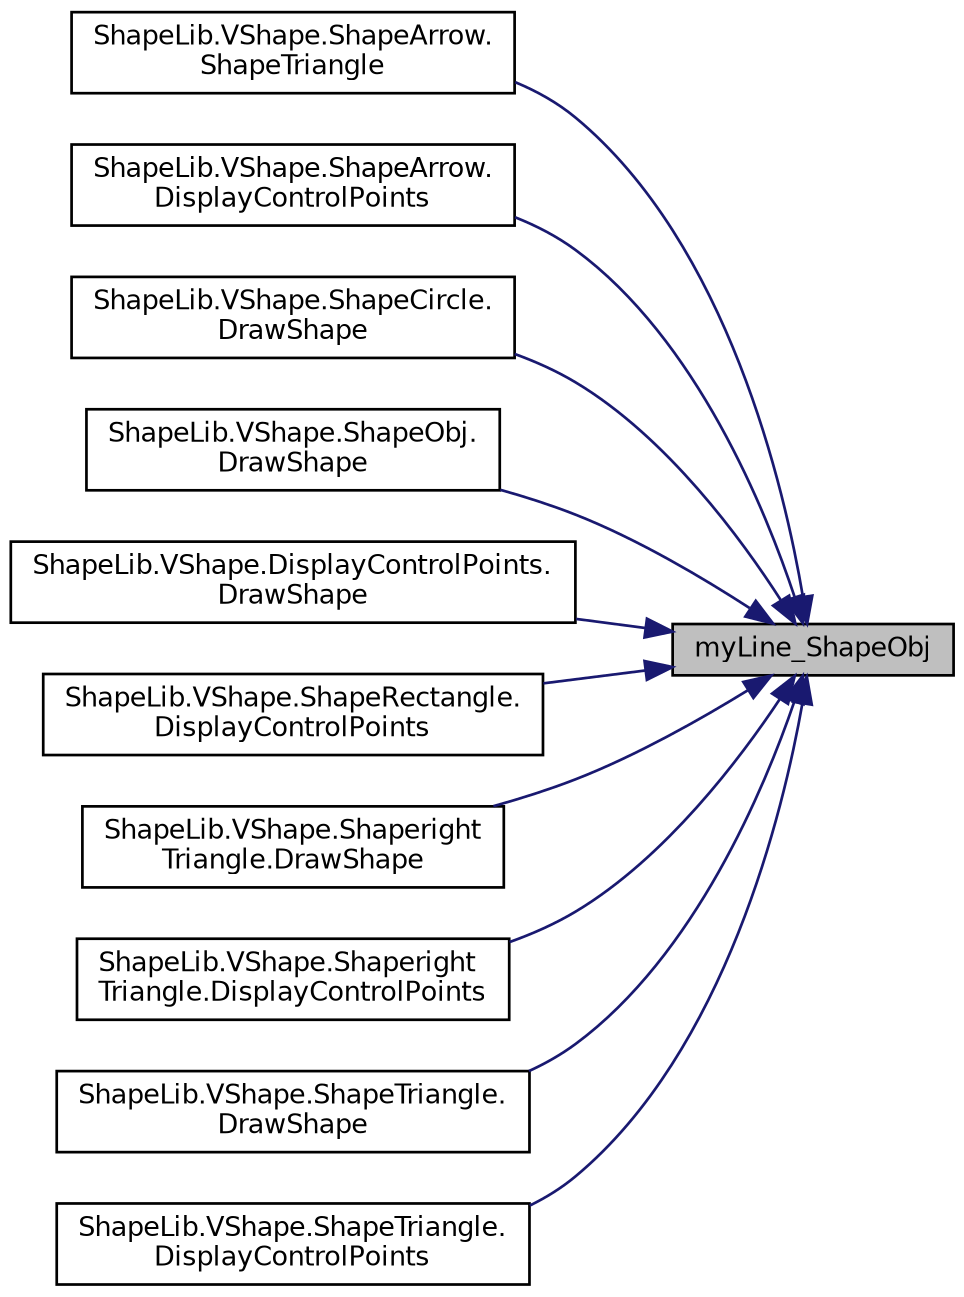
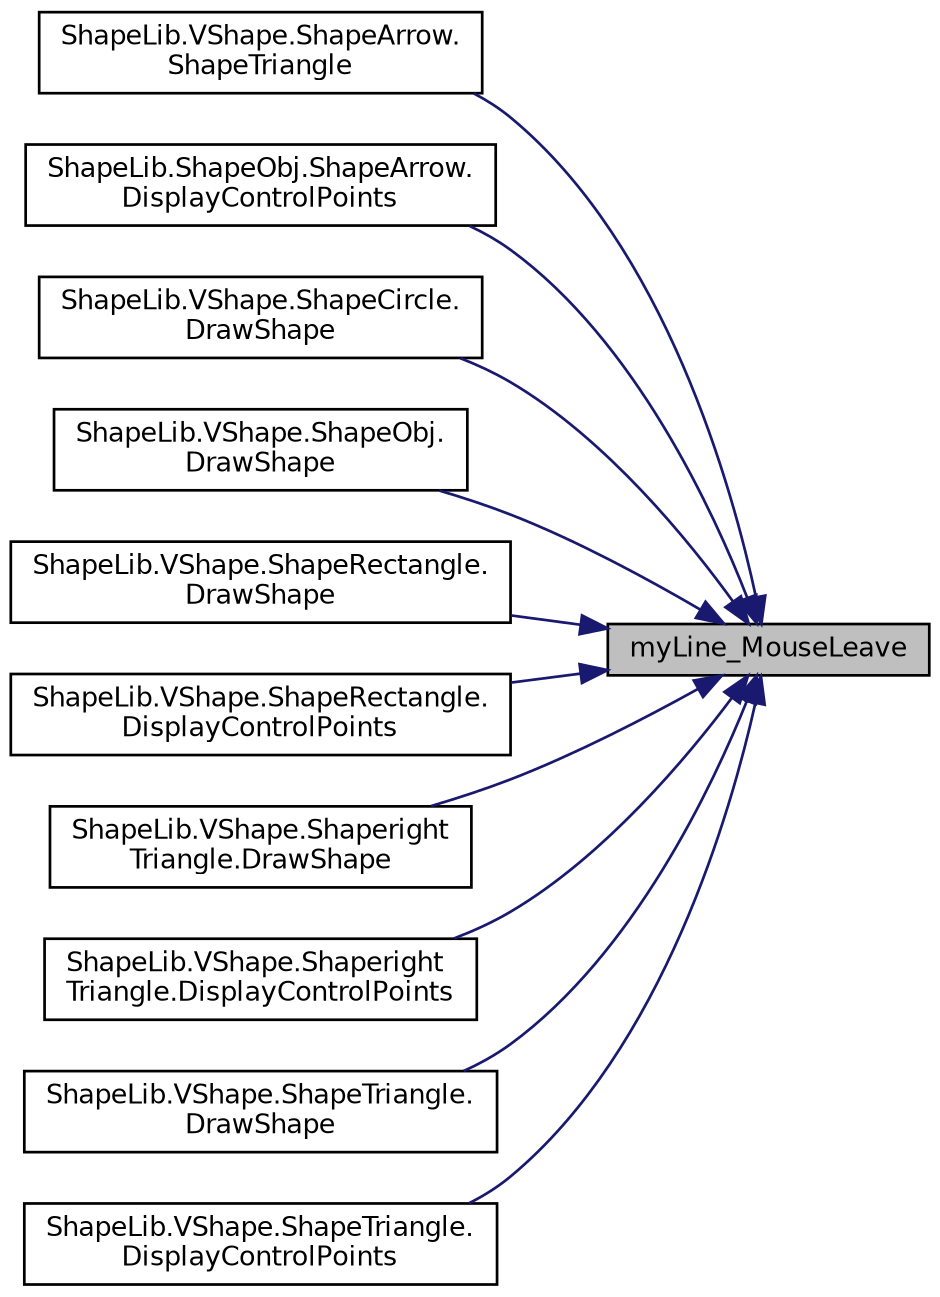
(293, 185) -> (261, 185)
(293, 582) -> (261, 582)
(813, 650) -> (769, 650)
